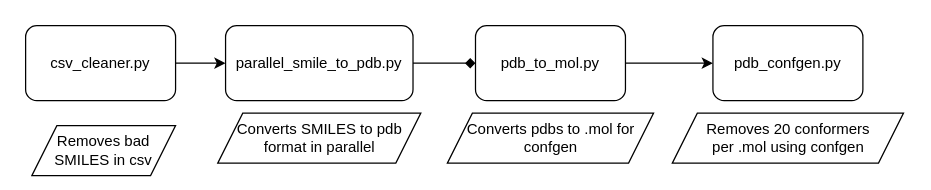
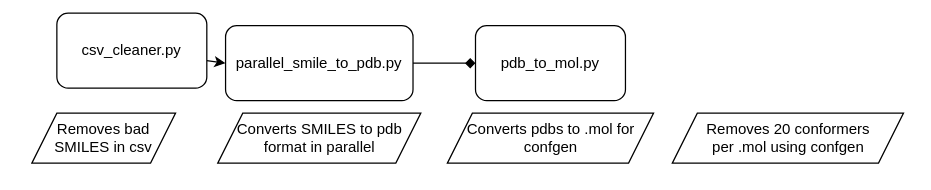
(101, 63) -> (132, 51)
(665, 63) -> none
(788, 63) -> none
(104, 151) -> (104, 138)
